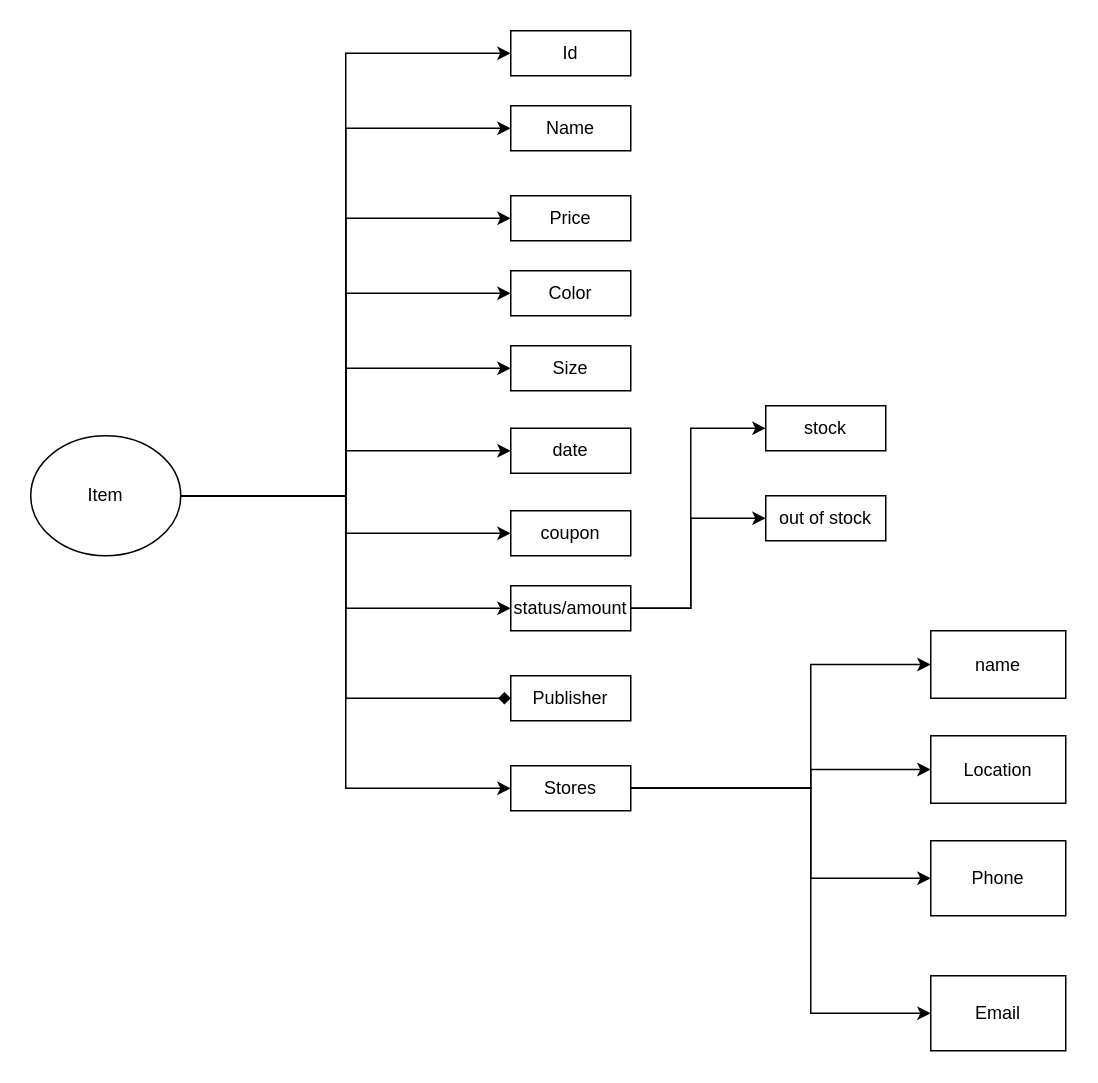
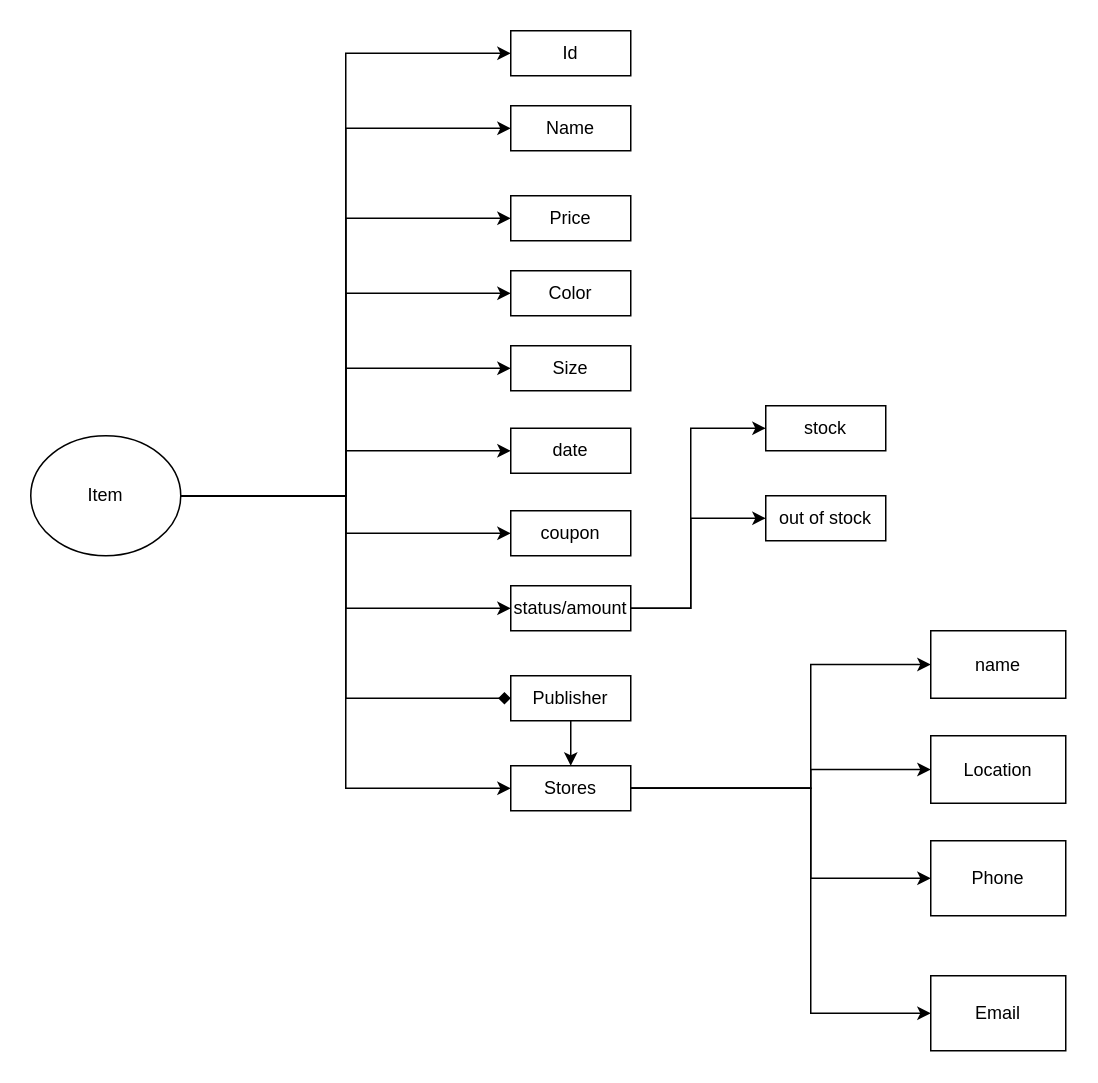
none -> (571, 749)
